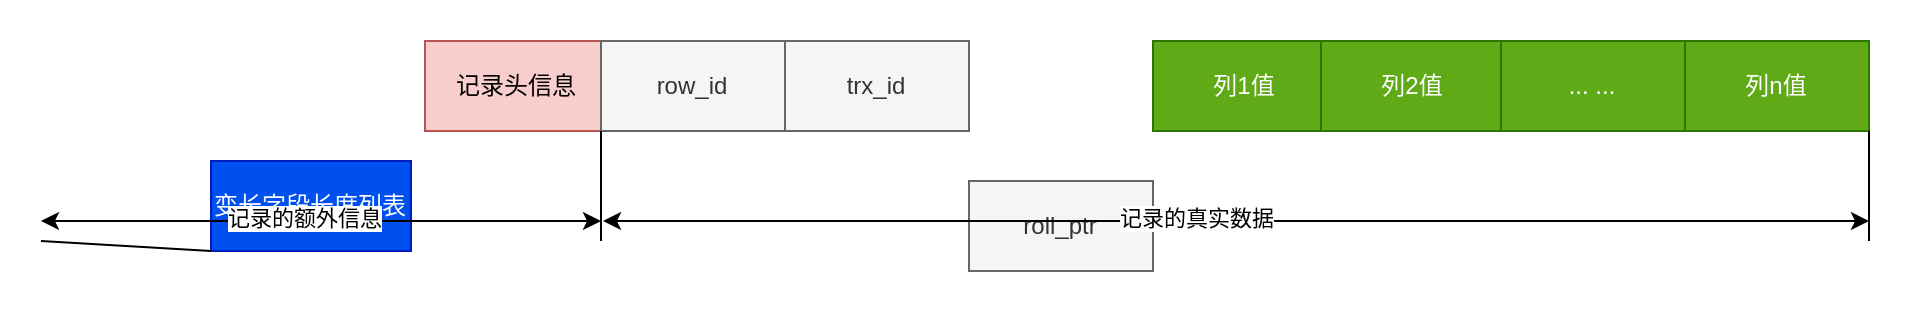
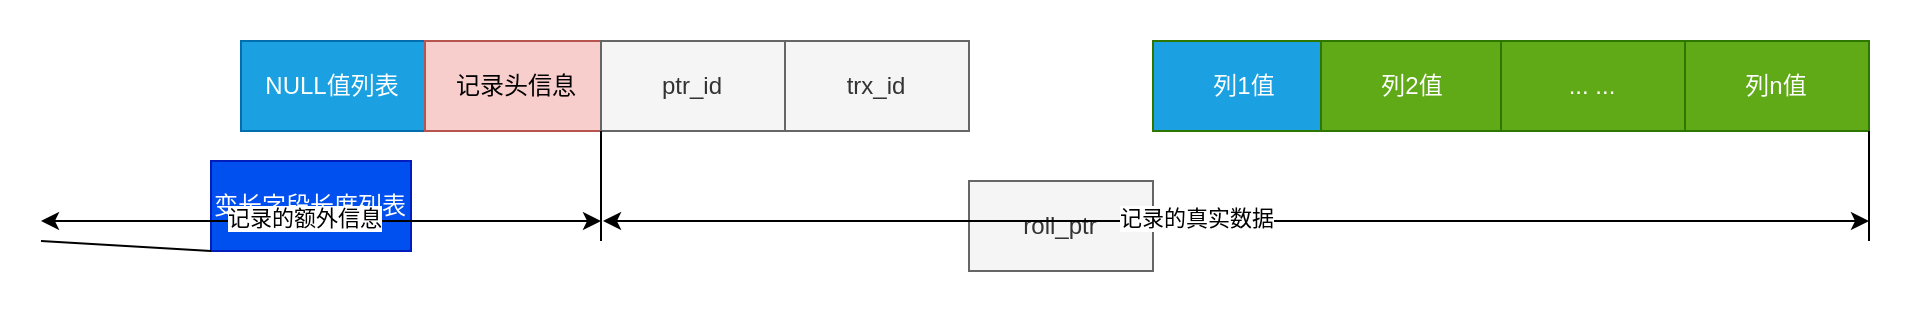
none -> (333, 86)
(1245, 86) -> (1245, 86)
(693, 87) -> (693, 87)
